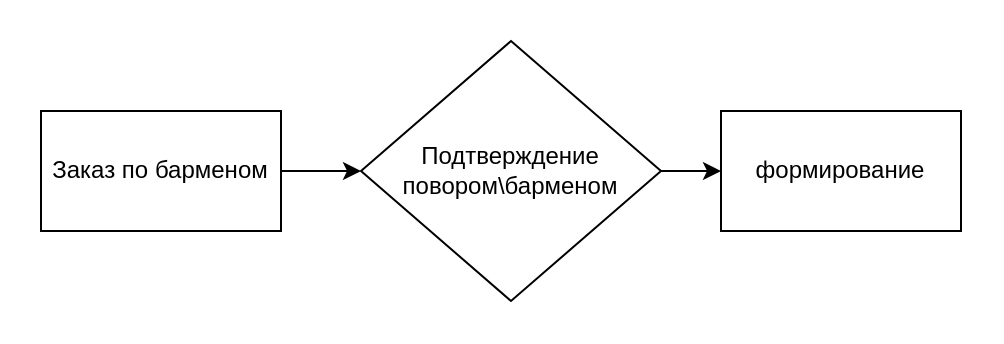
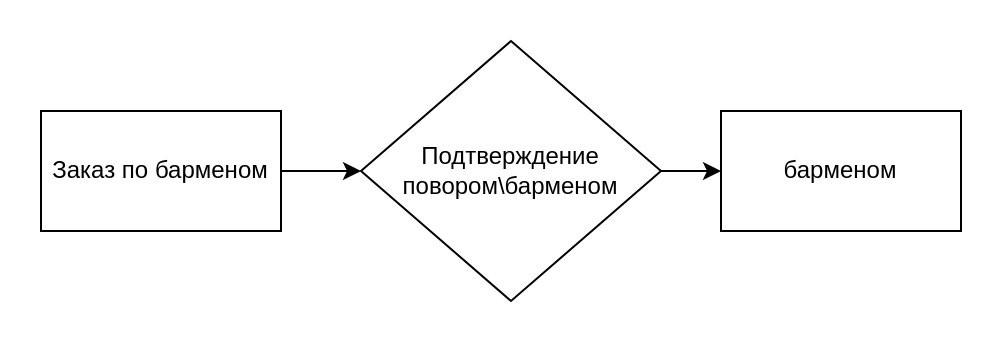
(841, 171) -> (841, 171)
